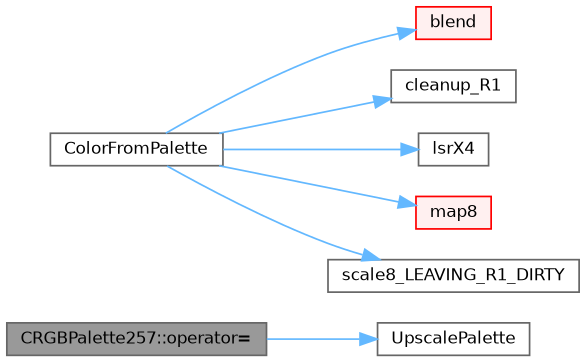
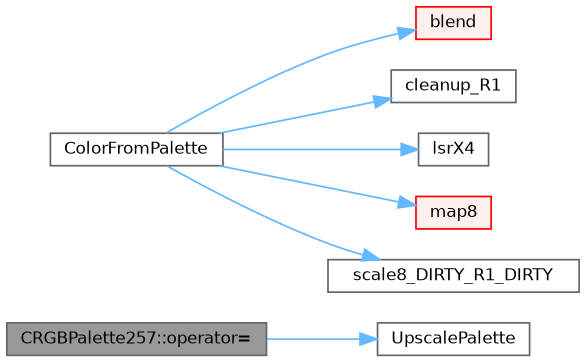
(454, 276) -> (454, 276)
